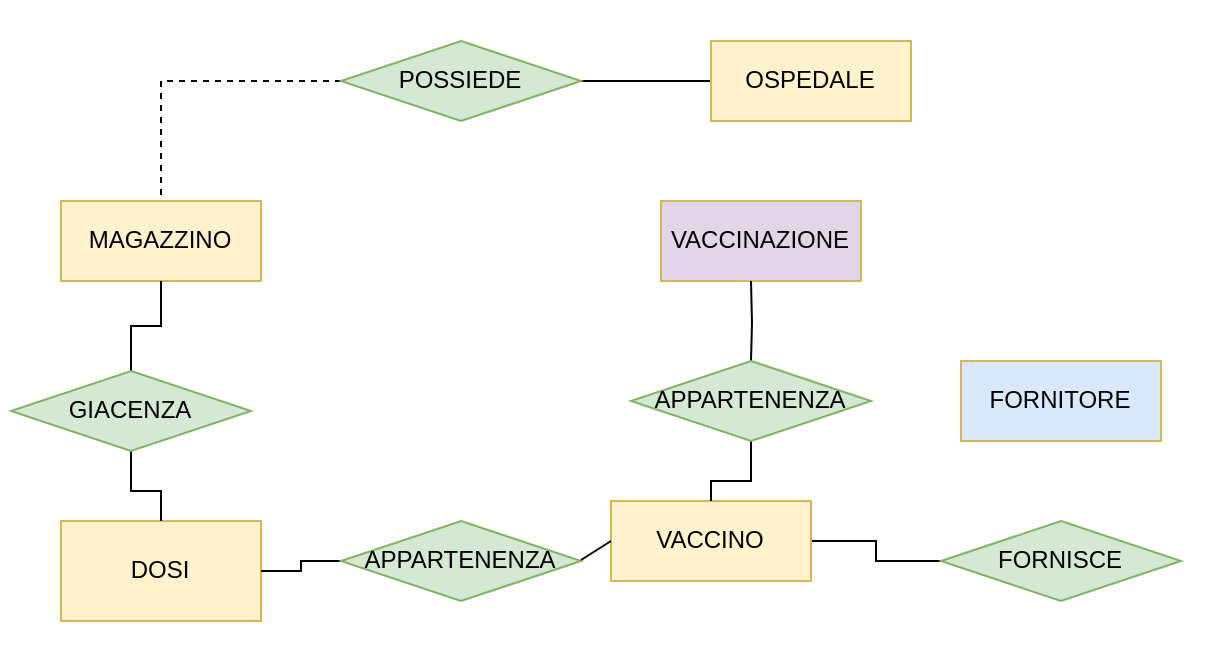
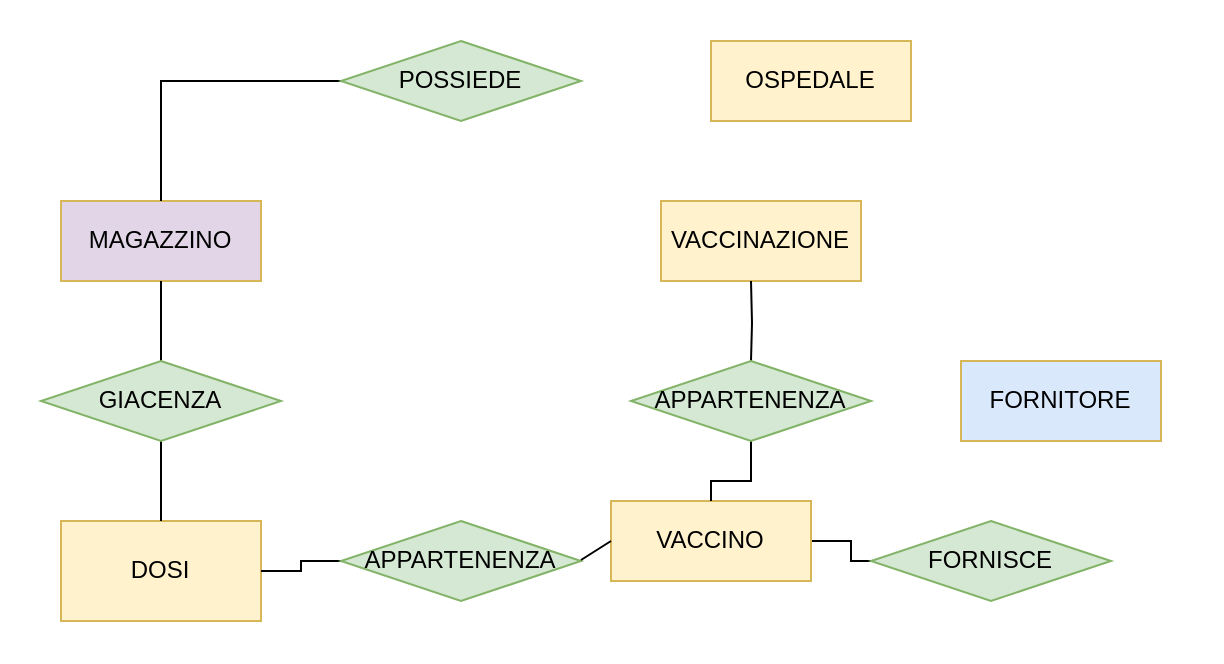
(189, 81) -> (189, 81)
(646, 81) -> none
(161, 241) -> (161, 241)
(761, 241) -> (761, 241)
(131, 411) -> (161, 401)
(1061, 561) -> (991, 561)
